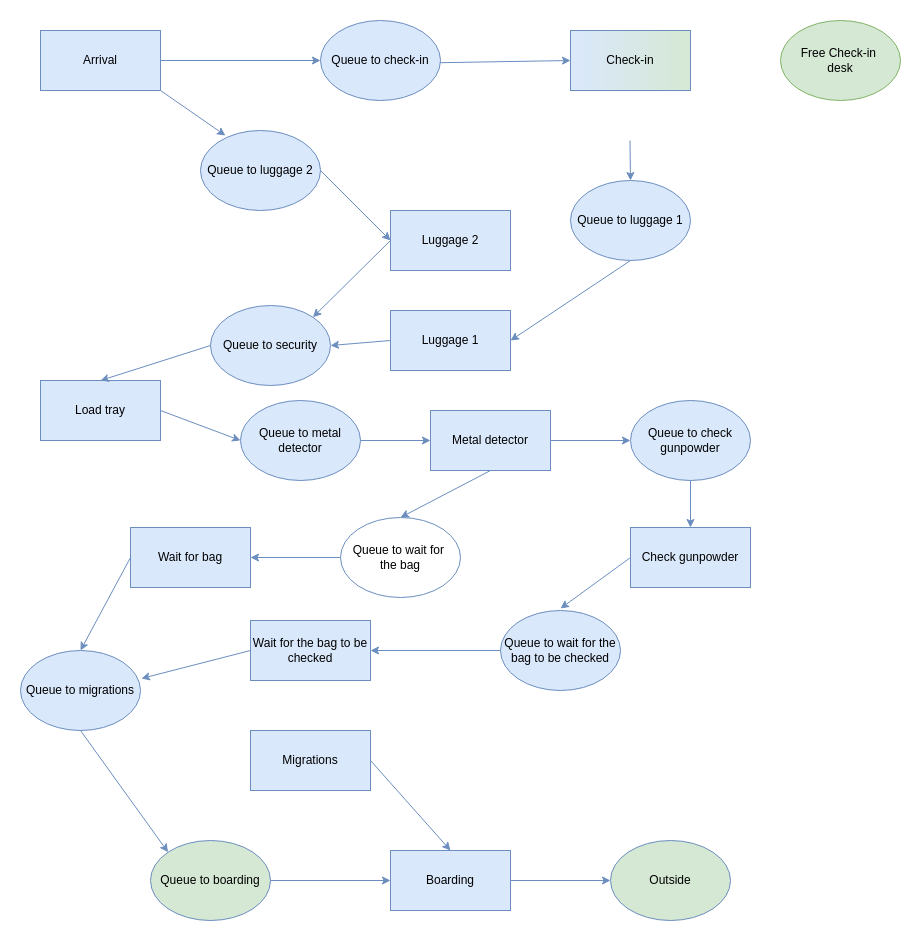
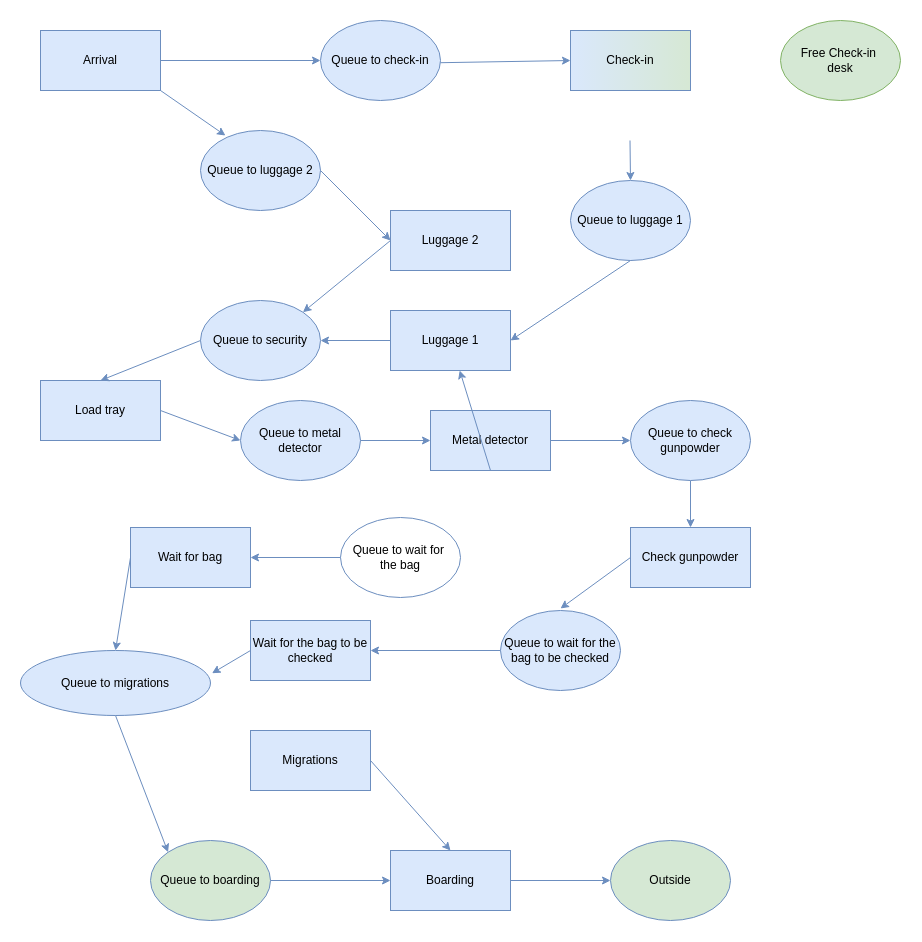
(271, 346) -> (261, 341)
(449, 492) -> (476, 424)
(81, 691) -> (116, 683)
